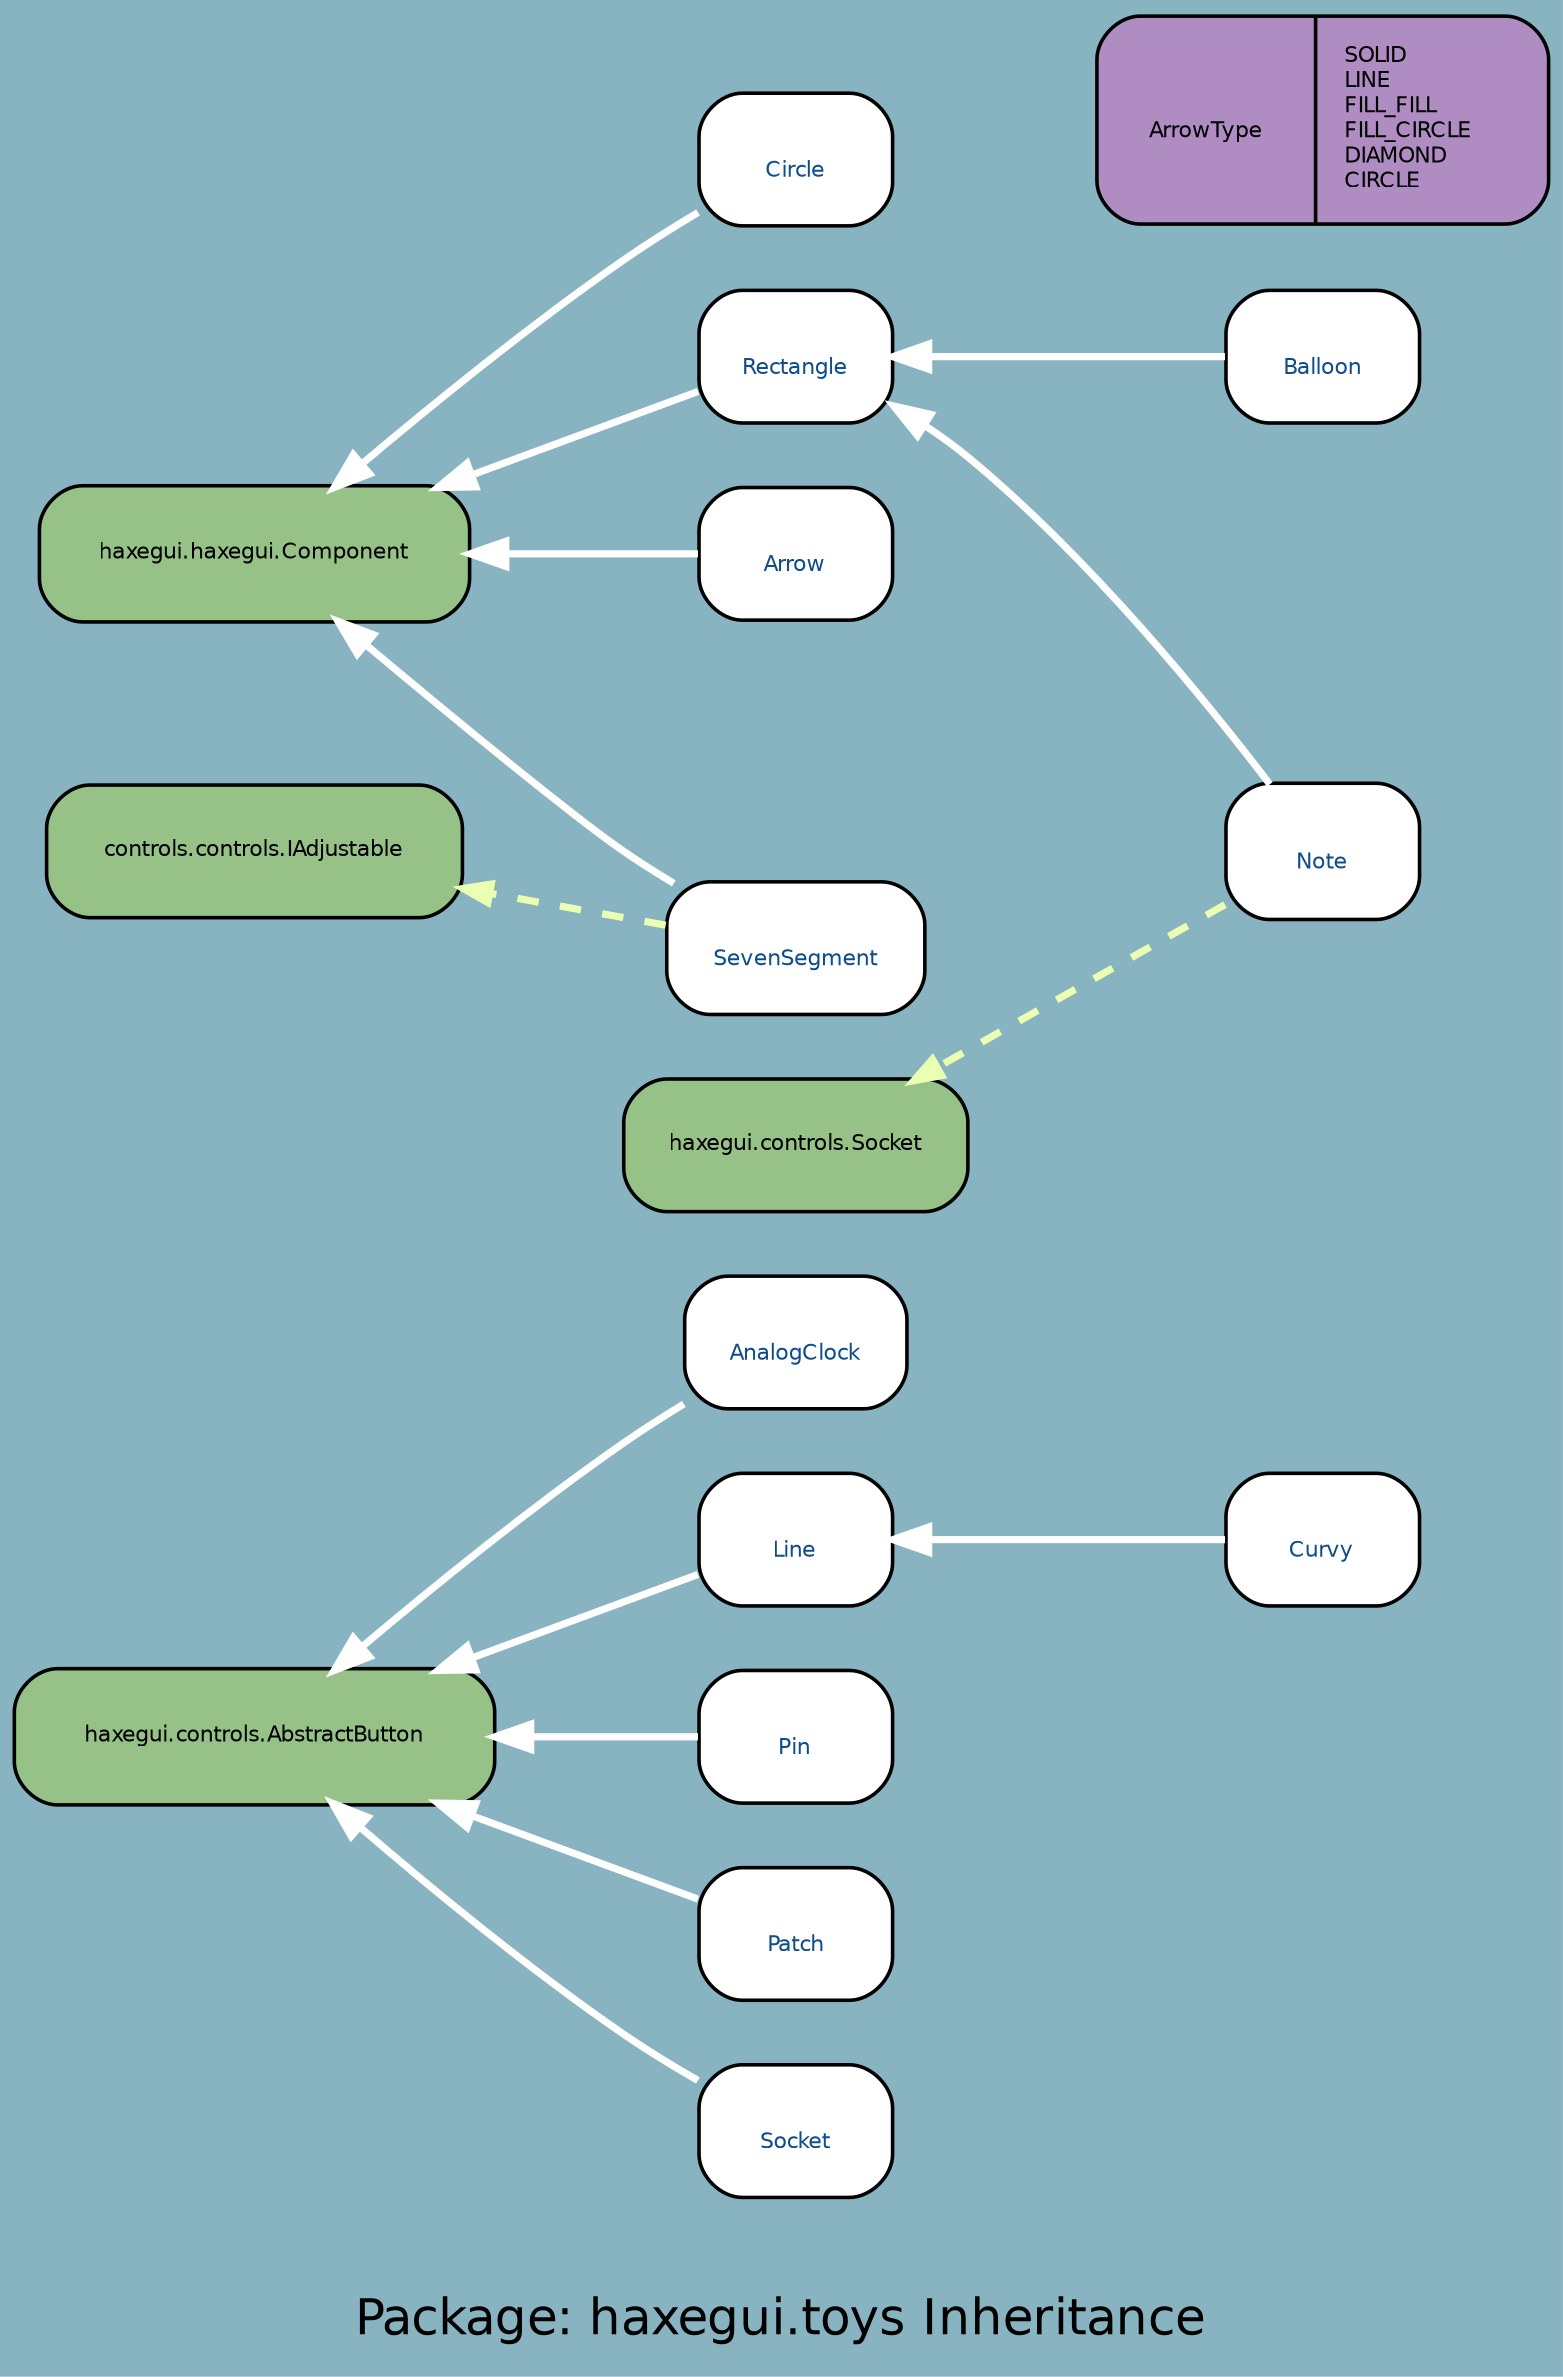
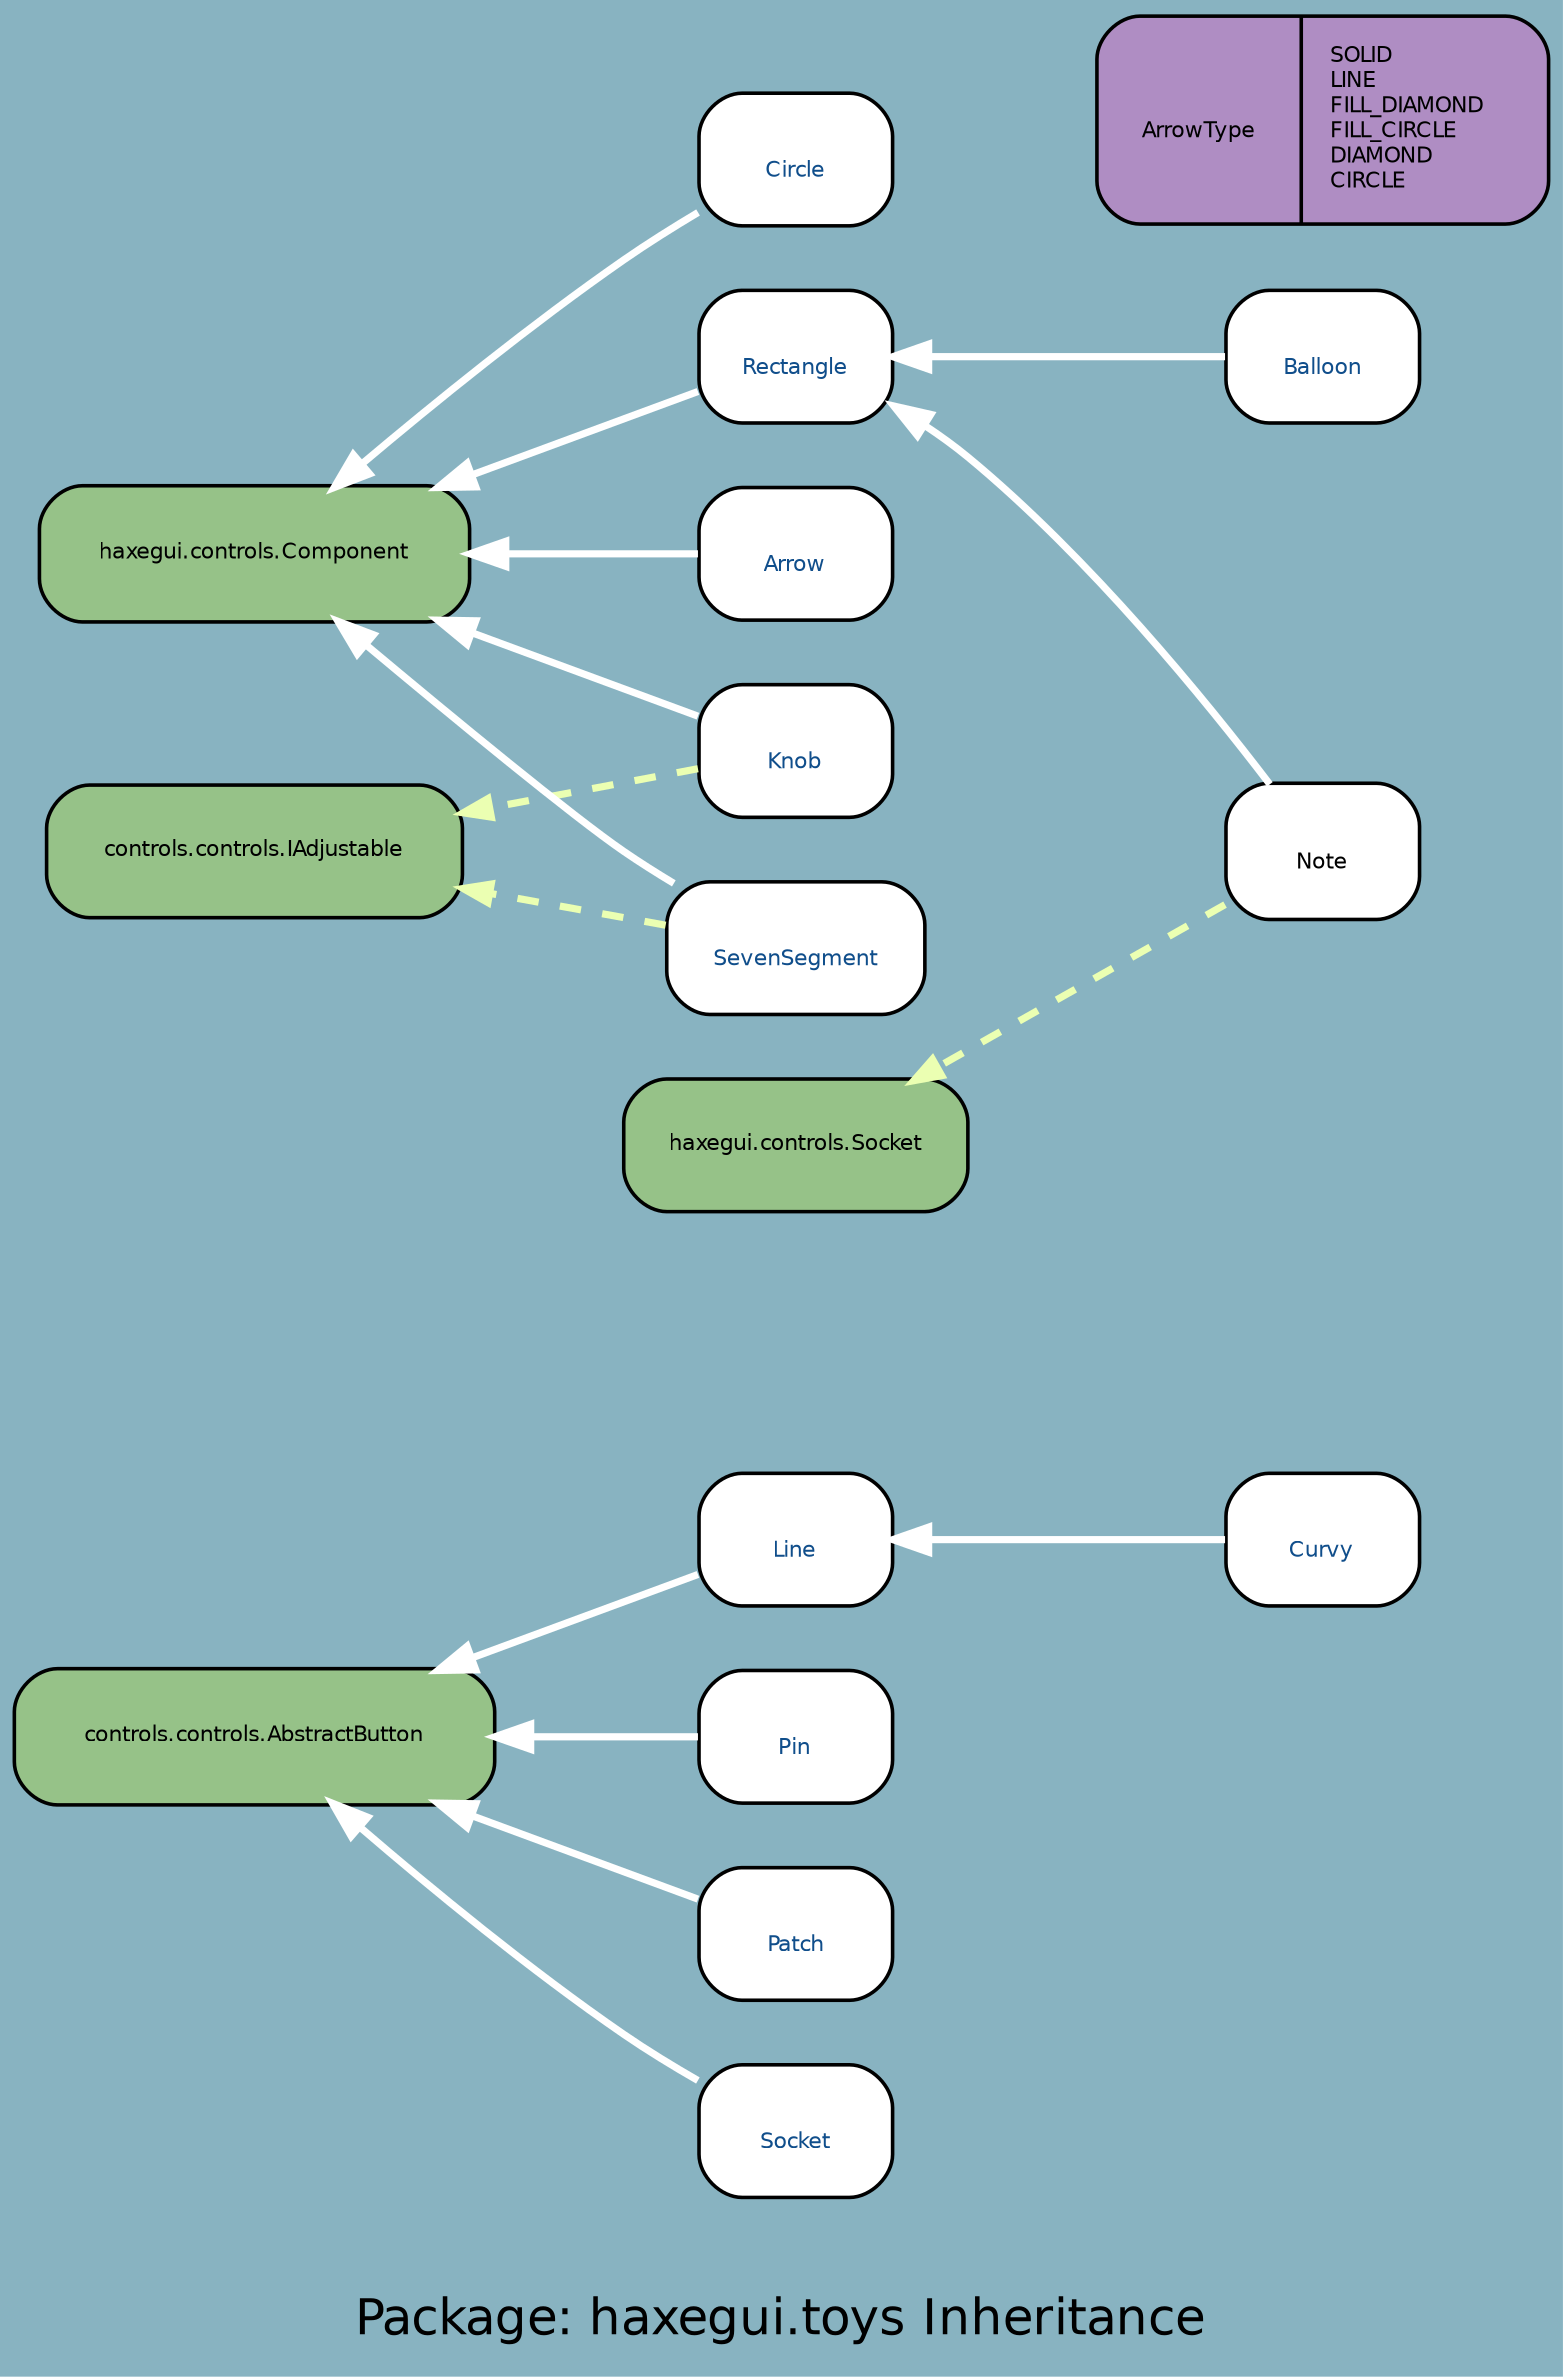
(1391, 106) -> (1407, 106)
(255, 554) -> (255, 554)
none -> (796, 751)
(1323, 851) -> (1323, 851)
(796, 1342) -> none
(255, 1737) -> (255, 1737)
